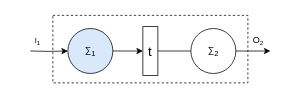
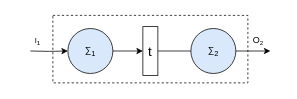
(213, 51) -> (213, 51)
